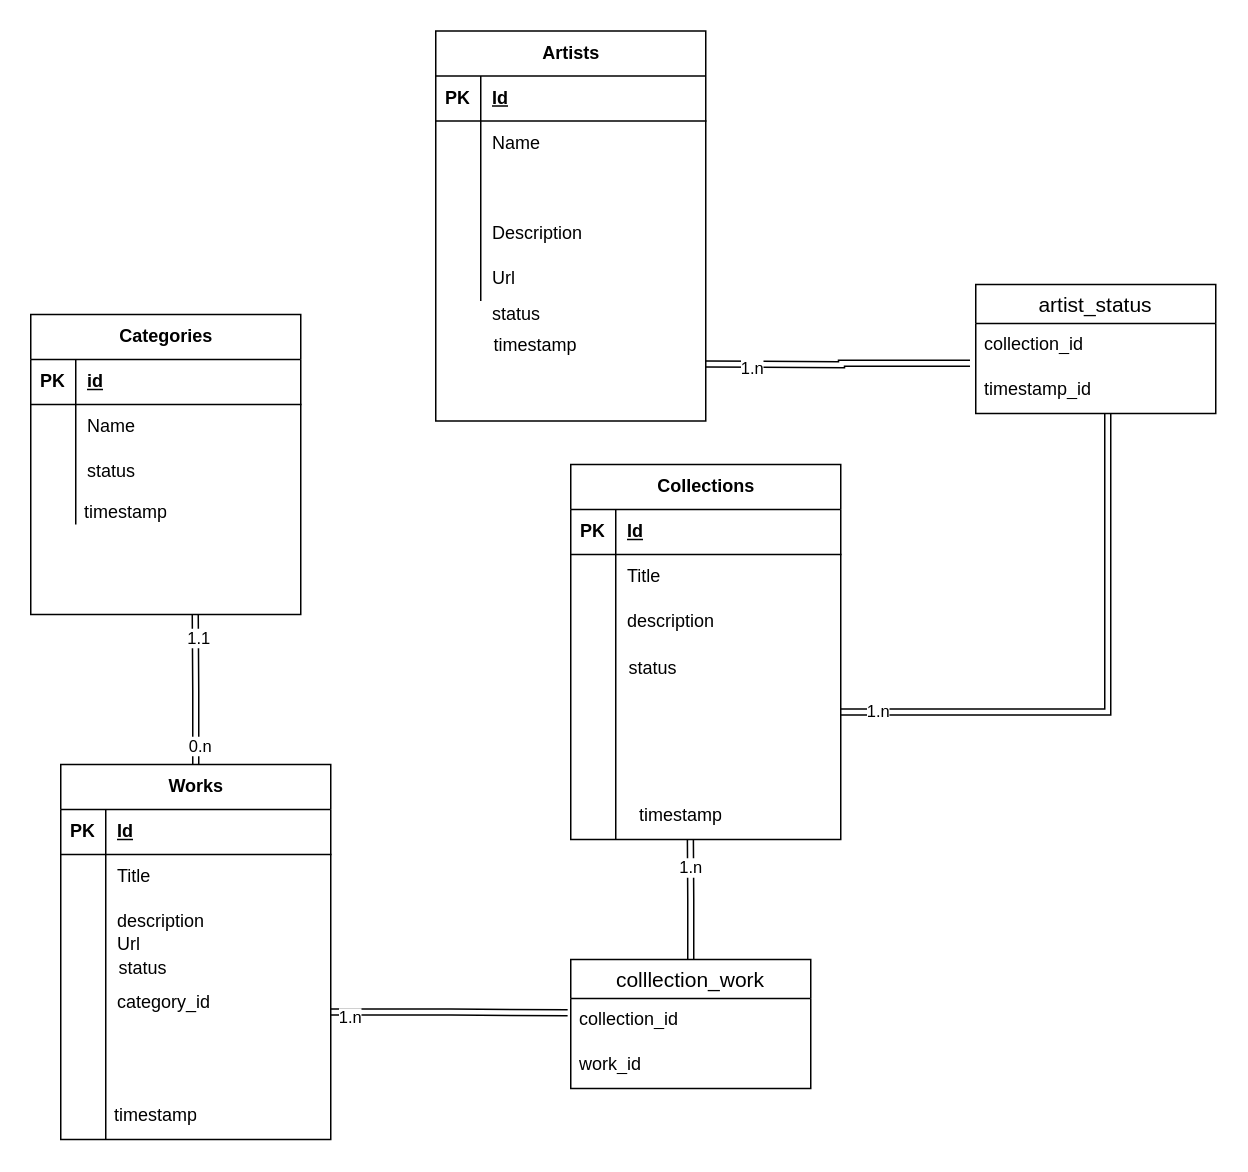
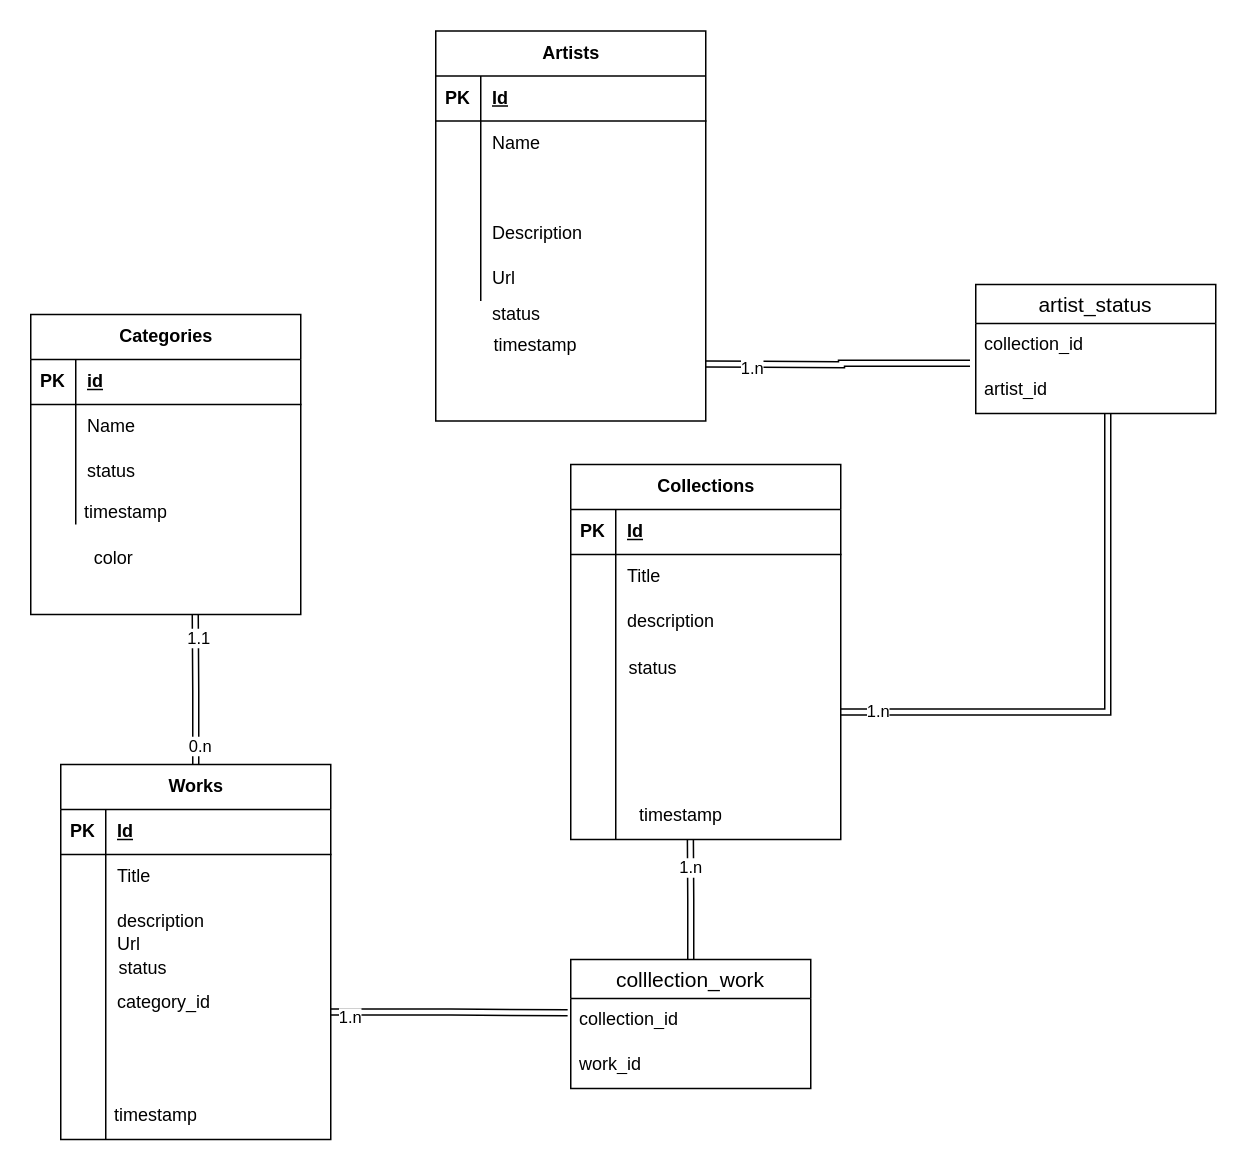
(1041, 390) -> (1025, 390)
none -> (113, 559)
